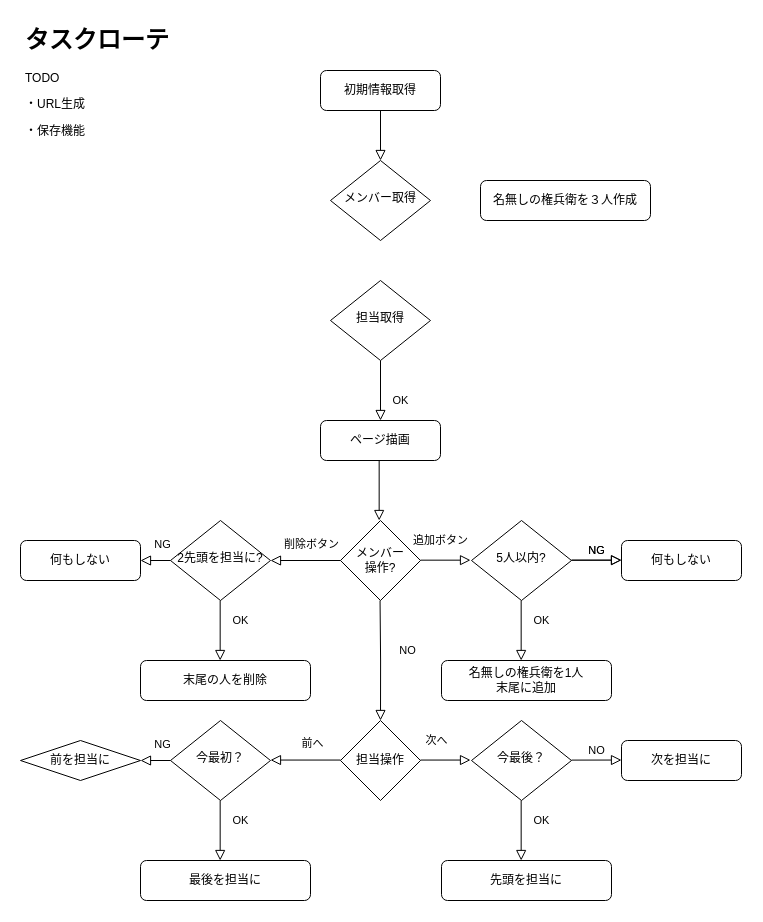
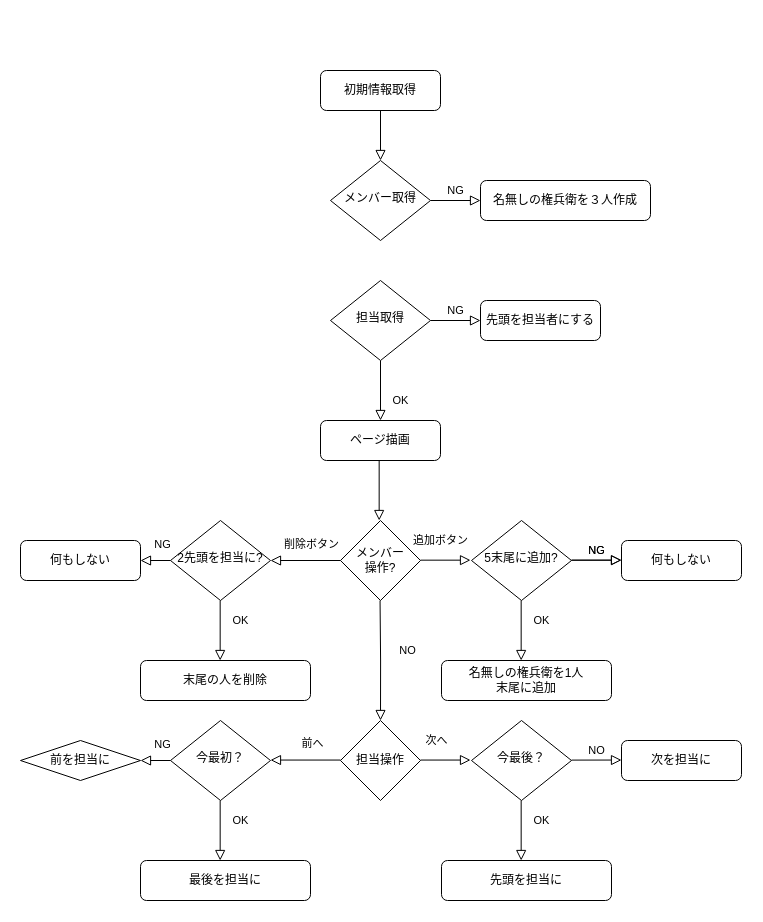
(116, 81) -> none
none -> (450, 201)
none -> (450, 321)
none -> (541, 321)
(522, 559) -> (522, 559)
